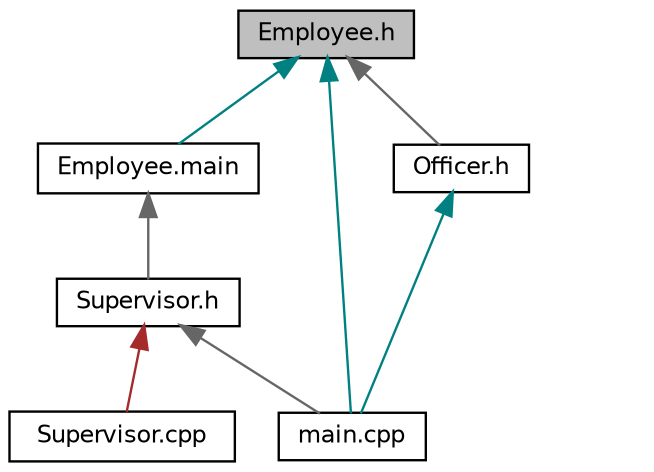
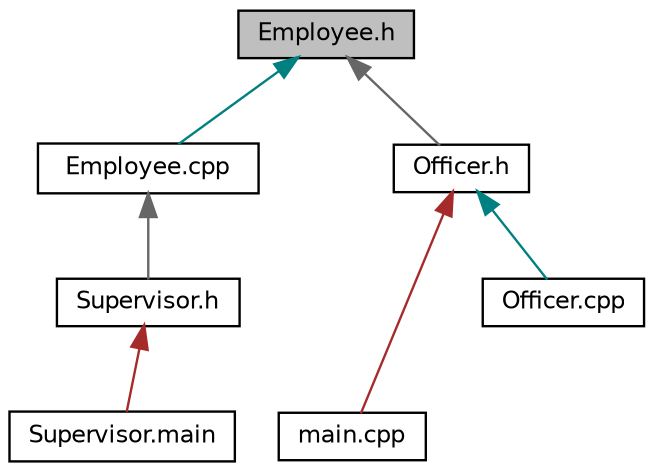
(148, 168) -> (148, 168)
(340, 247) -> none
none -> (563, 302)
(402, 314) -> (402, 314)
(260, 376) -> none
(122, 436) -> (122, 436)
